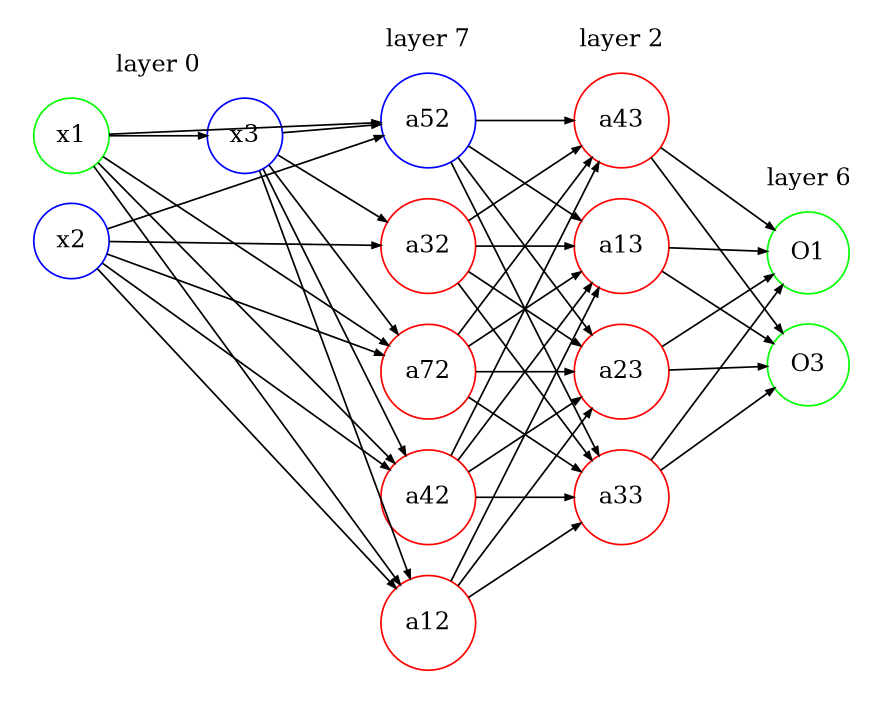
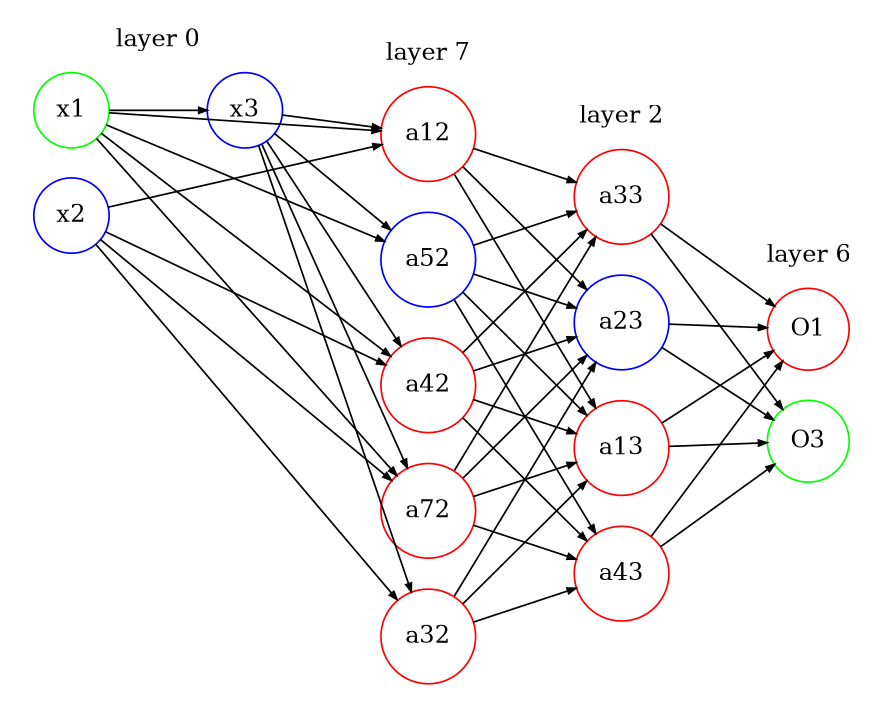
(241, 184) -> none
(808, 253) -> (808, 329)
(516, 360) -> none
(622, 372) -> (622, 322)
